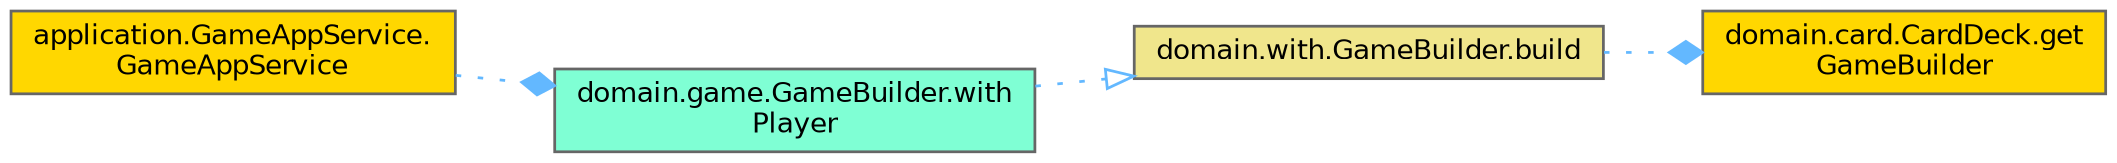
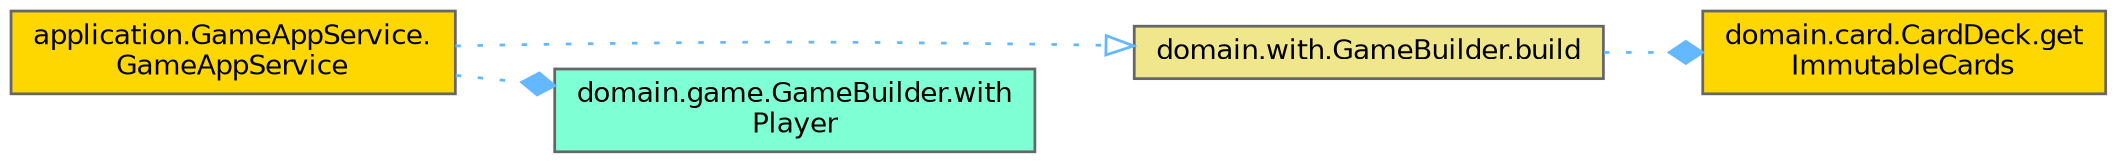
(1904, 52) -> (1904, 52)
(1071, 83) -> (780, 42)
